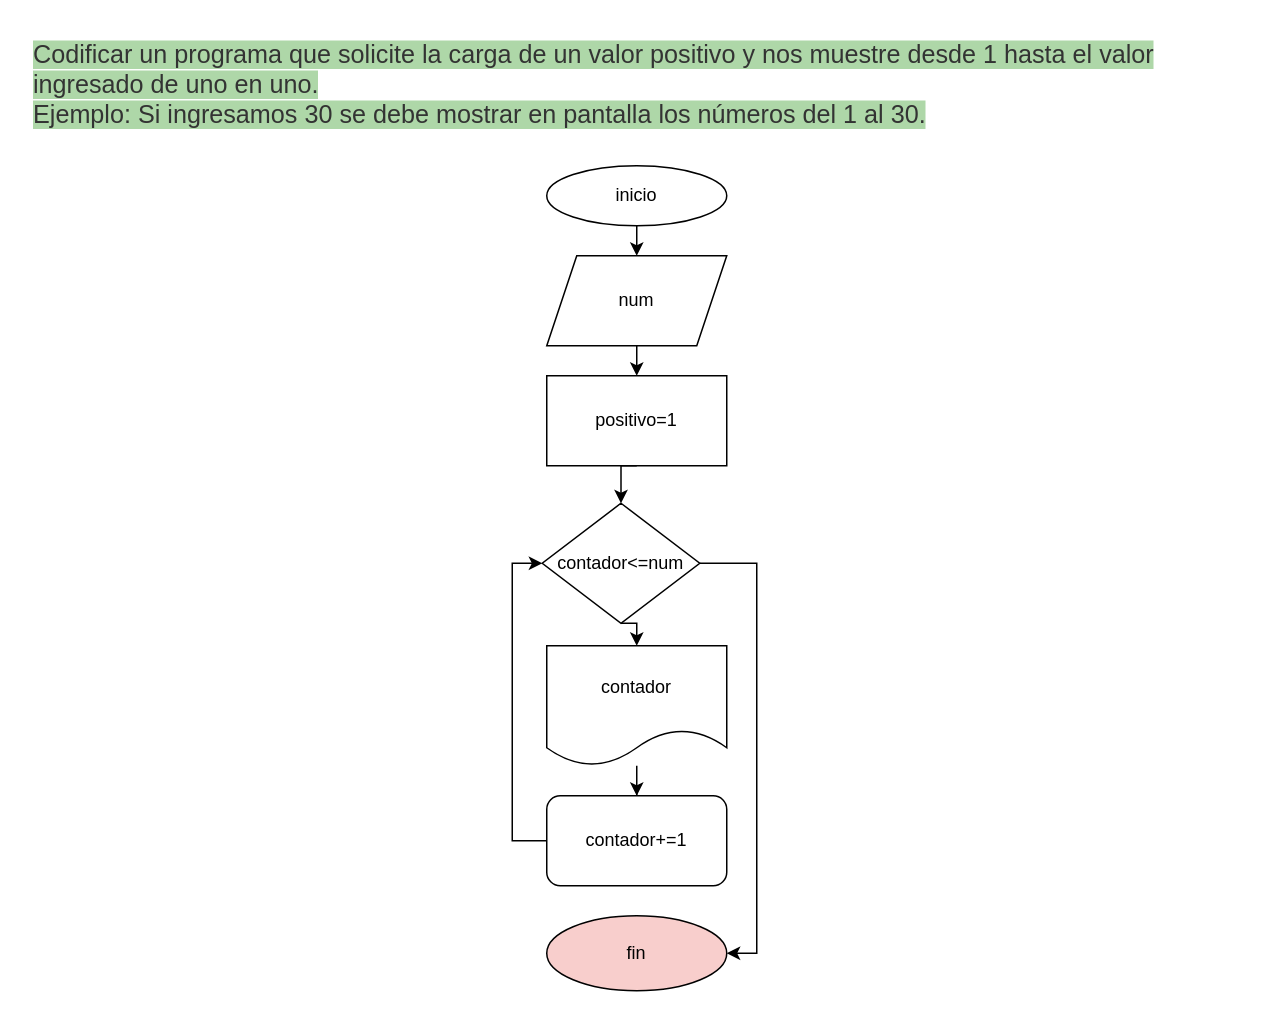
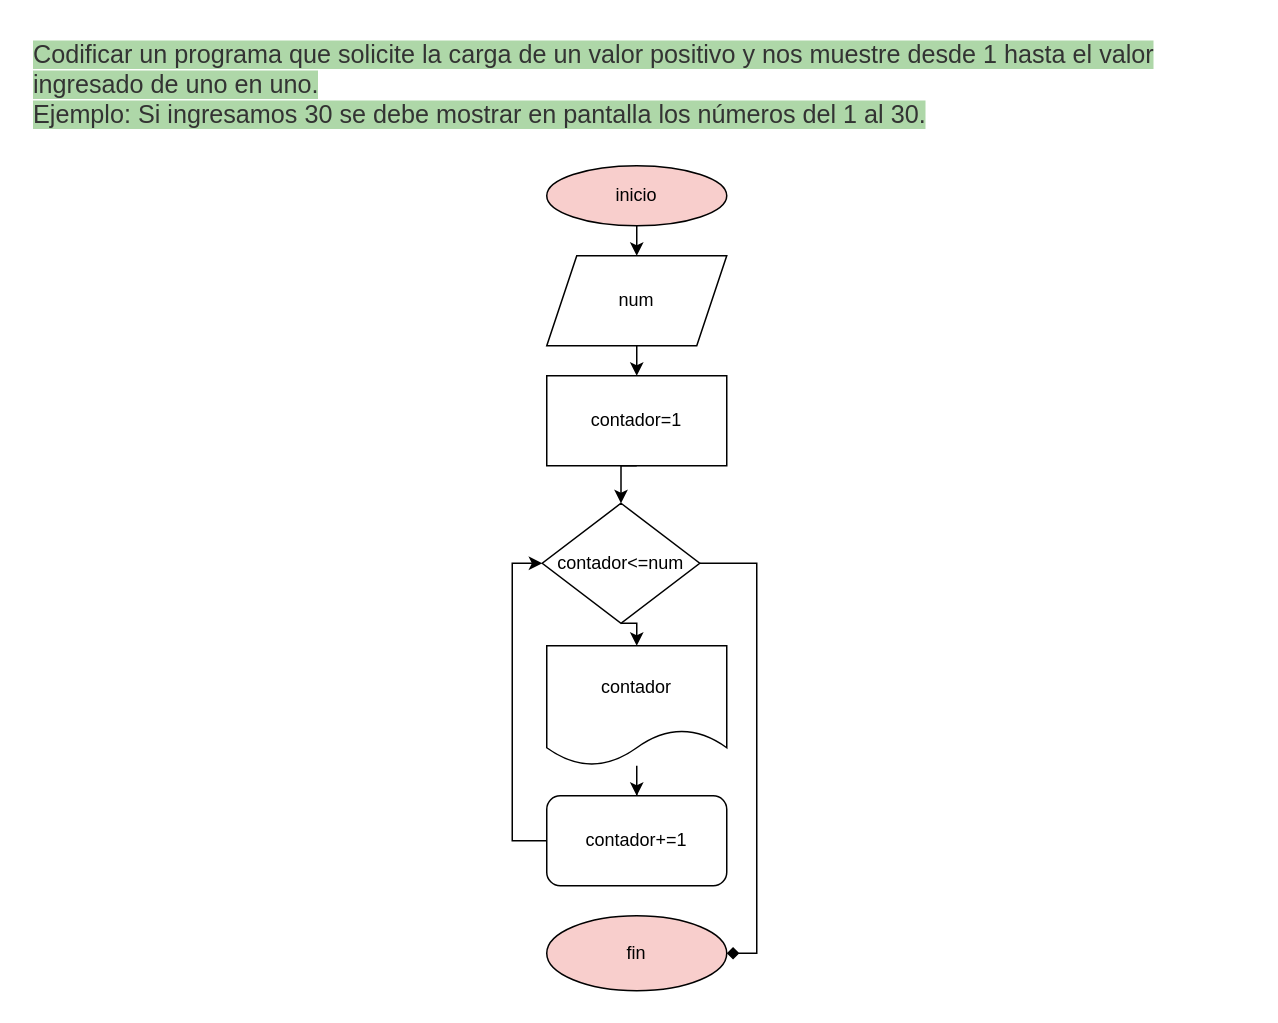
(637, 196) -> (637, 196)
(637, 421) -> (637, 421)
(738, 953) -> (739, 953)
